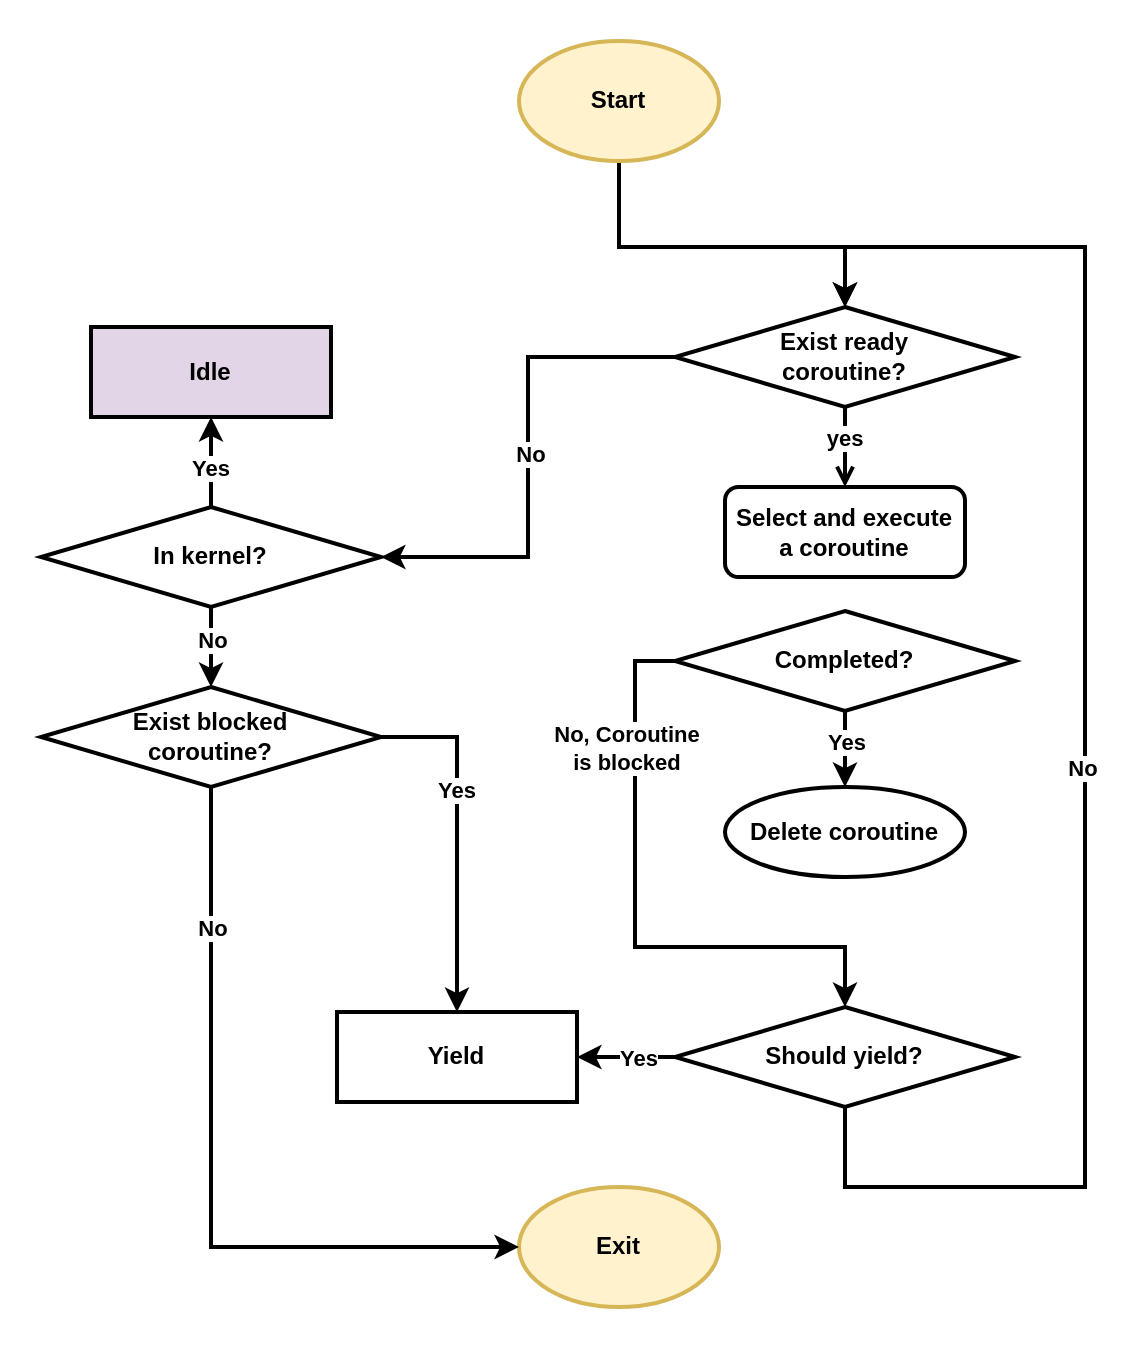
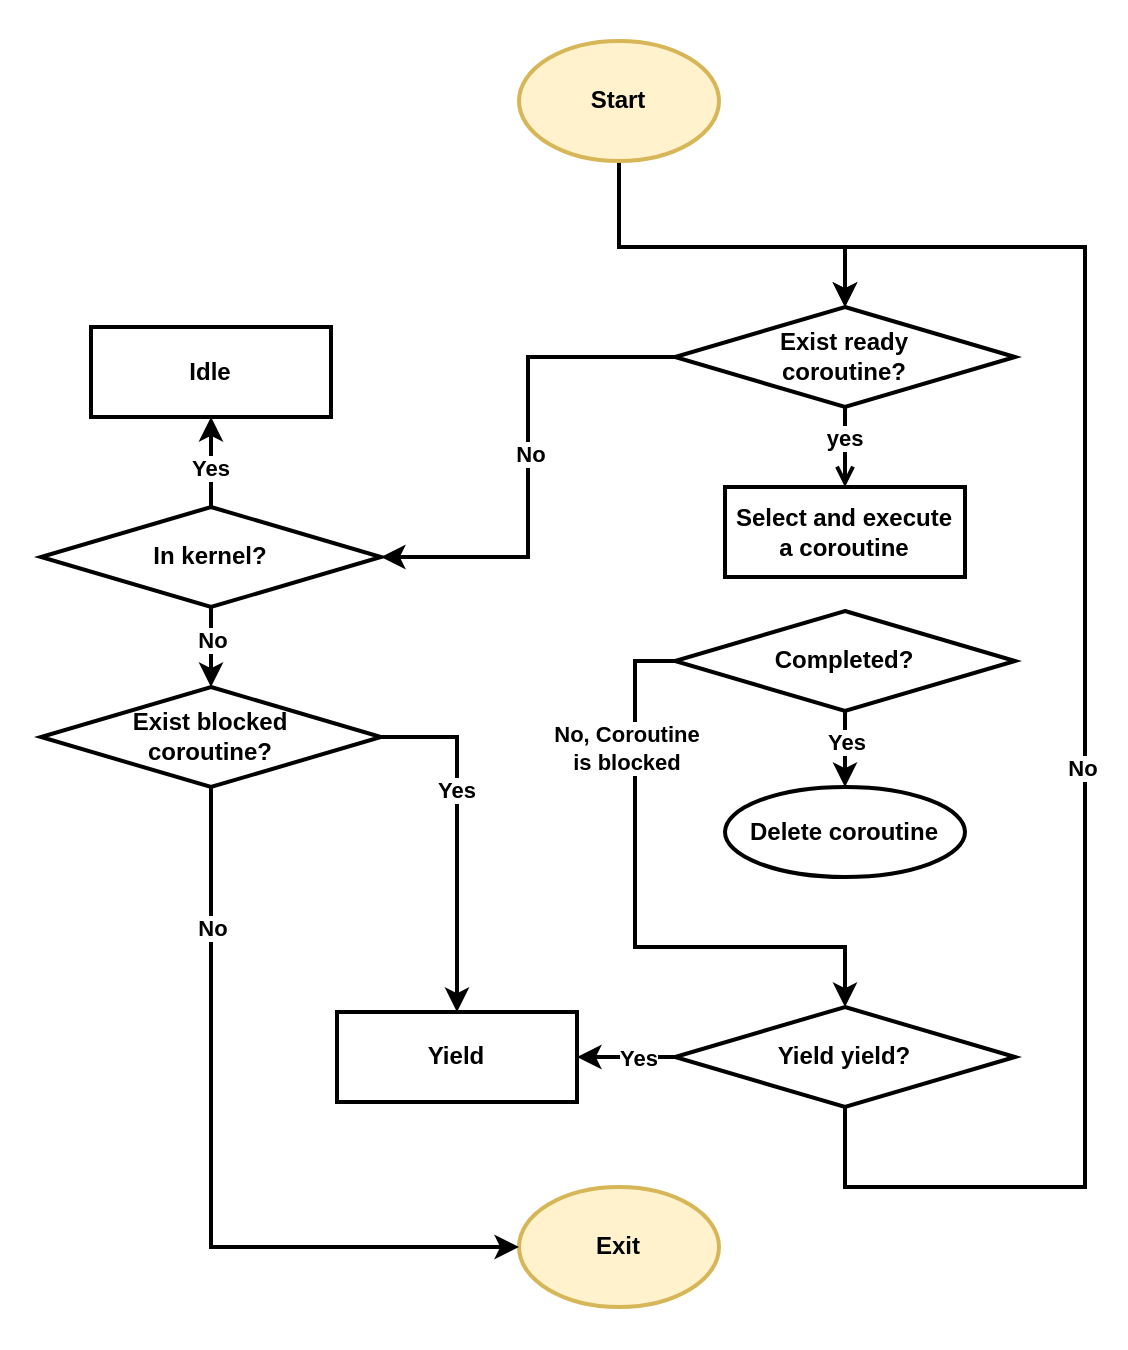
(211, 372) -> (211, 372)
(845, 532) -> (845, 532)
(845, 1057) -> (845, 1057)
